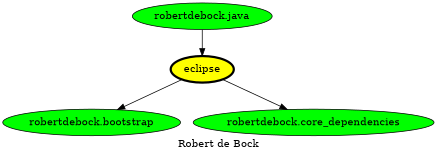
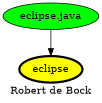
(202, 16) -> (51, 16)
(92, 122) -> none
(314, 122) -> none
